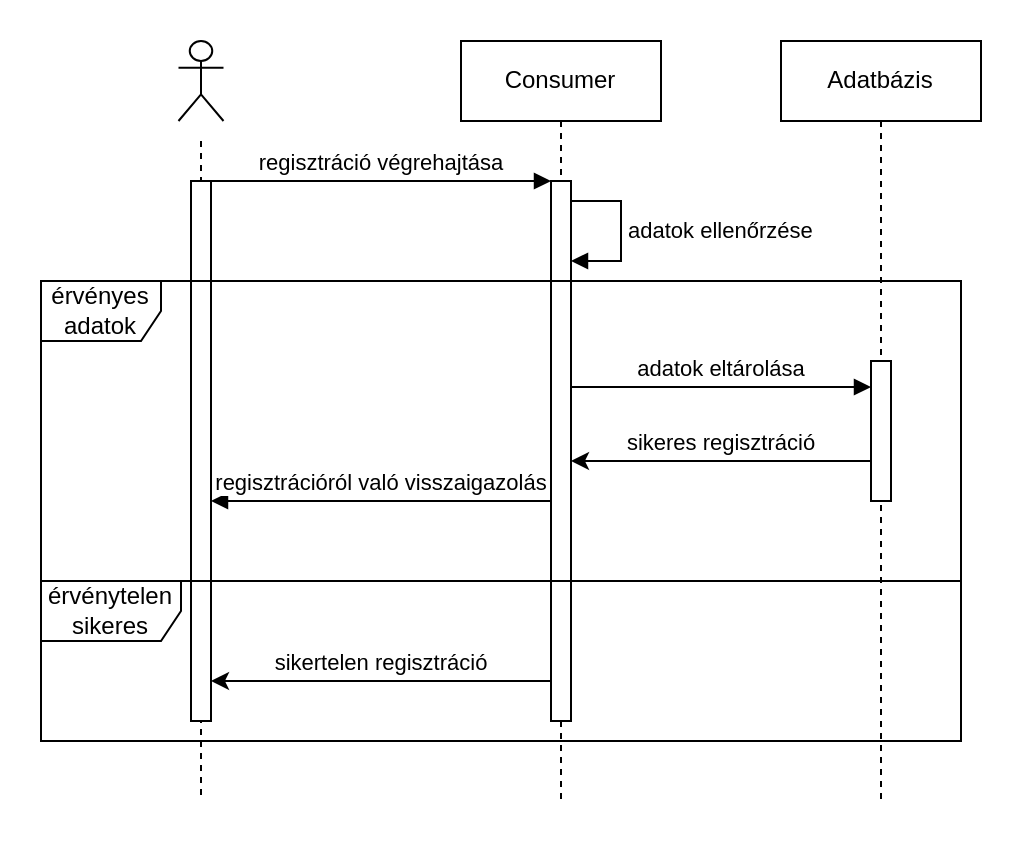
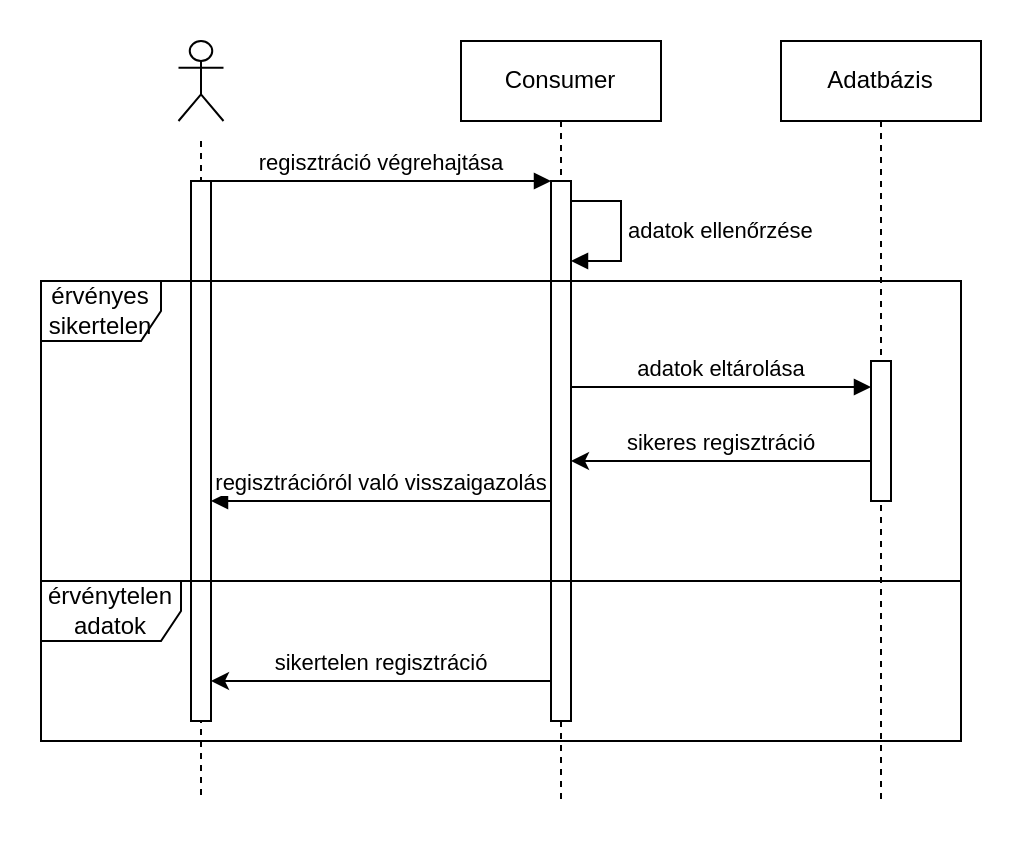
(101, 311) -> (101, 311)
(111, 611) -> (111, 611)
